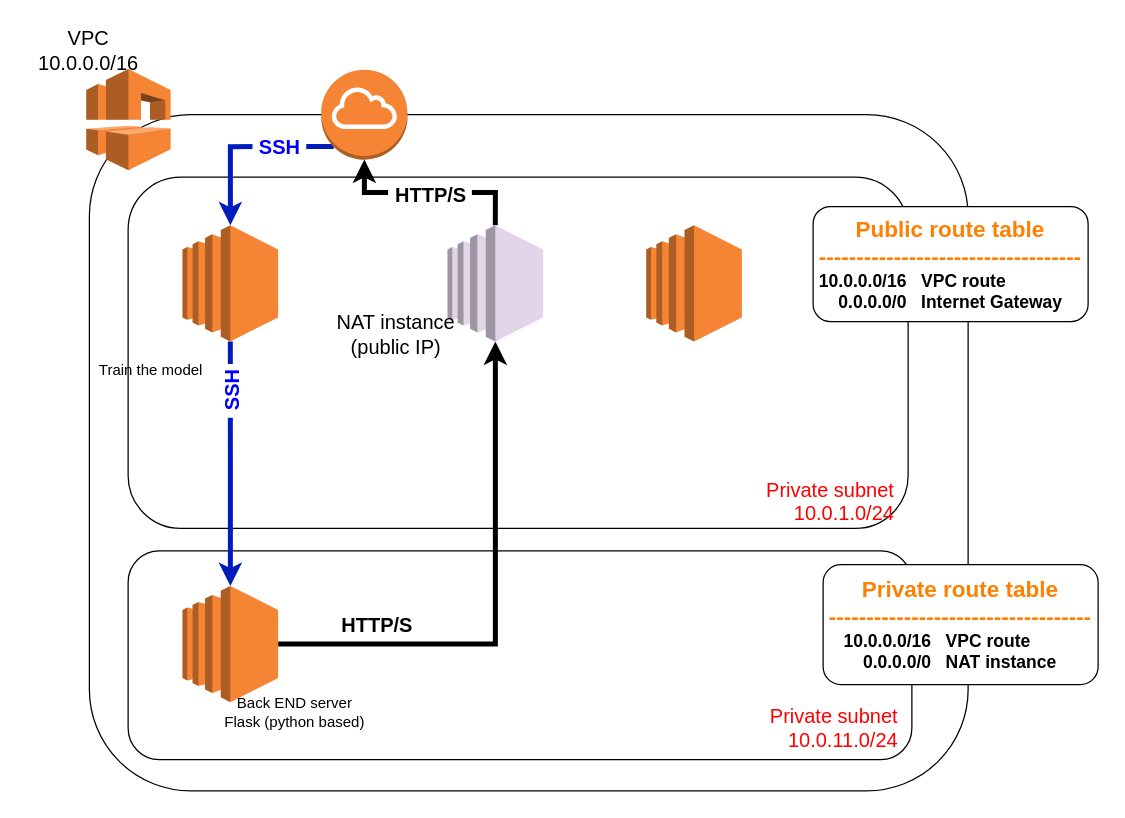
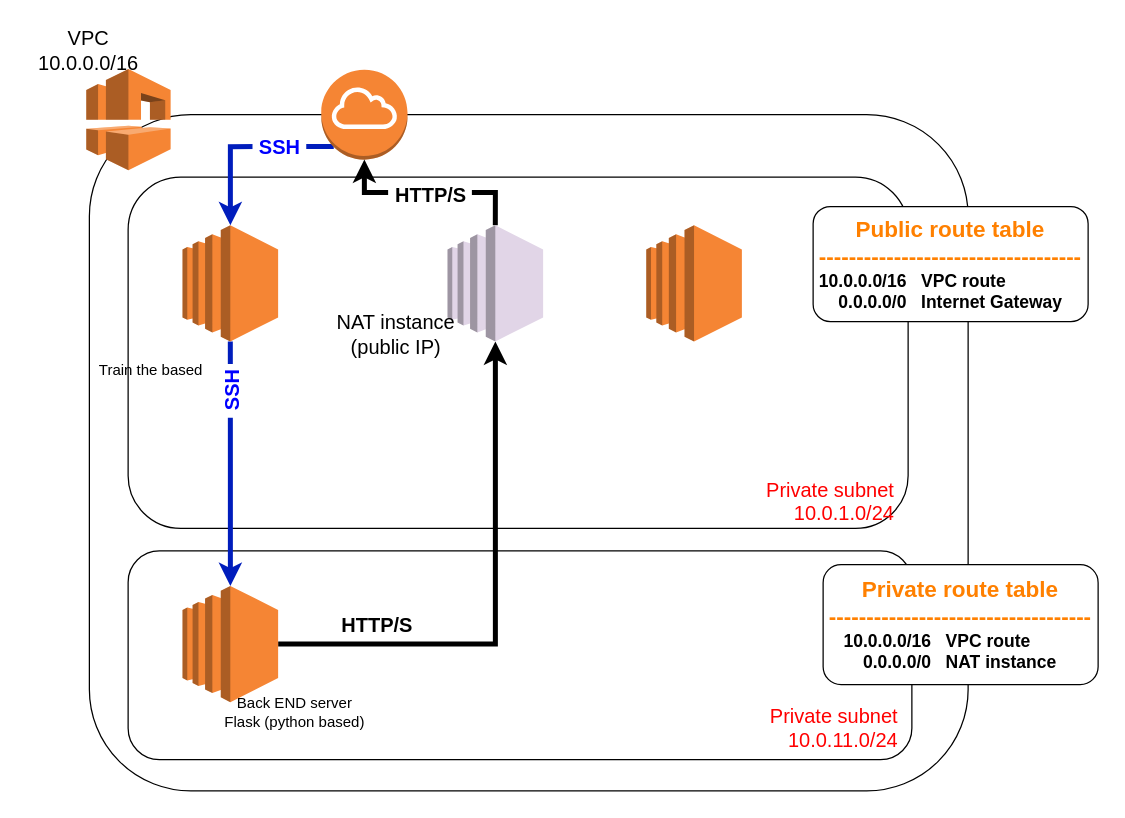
(151, 371) -> (151, 371)
